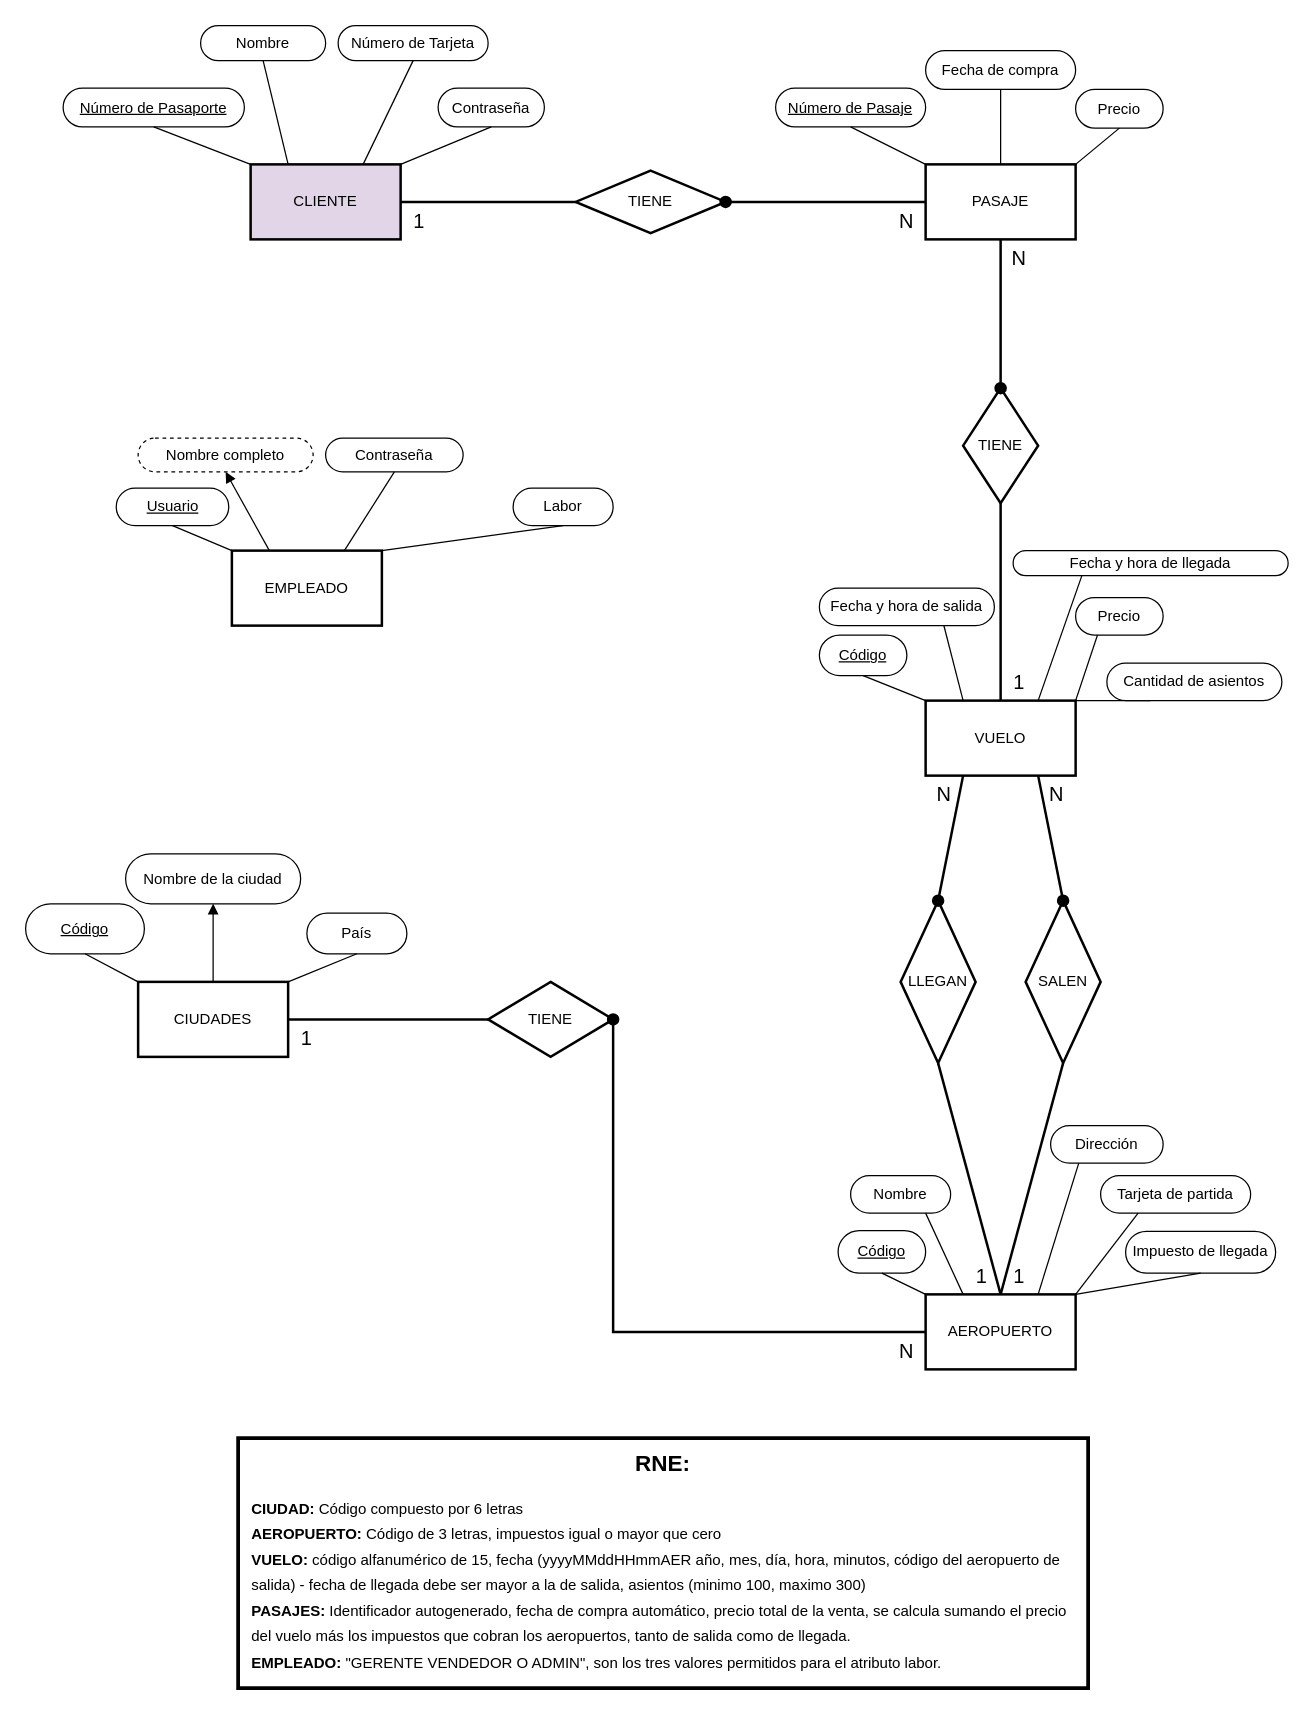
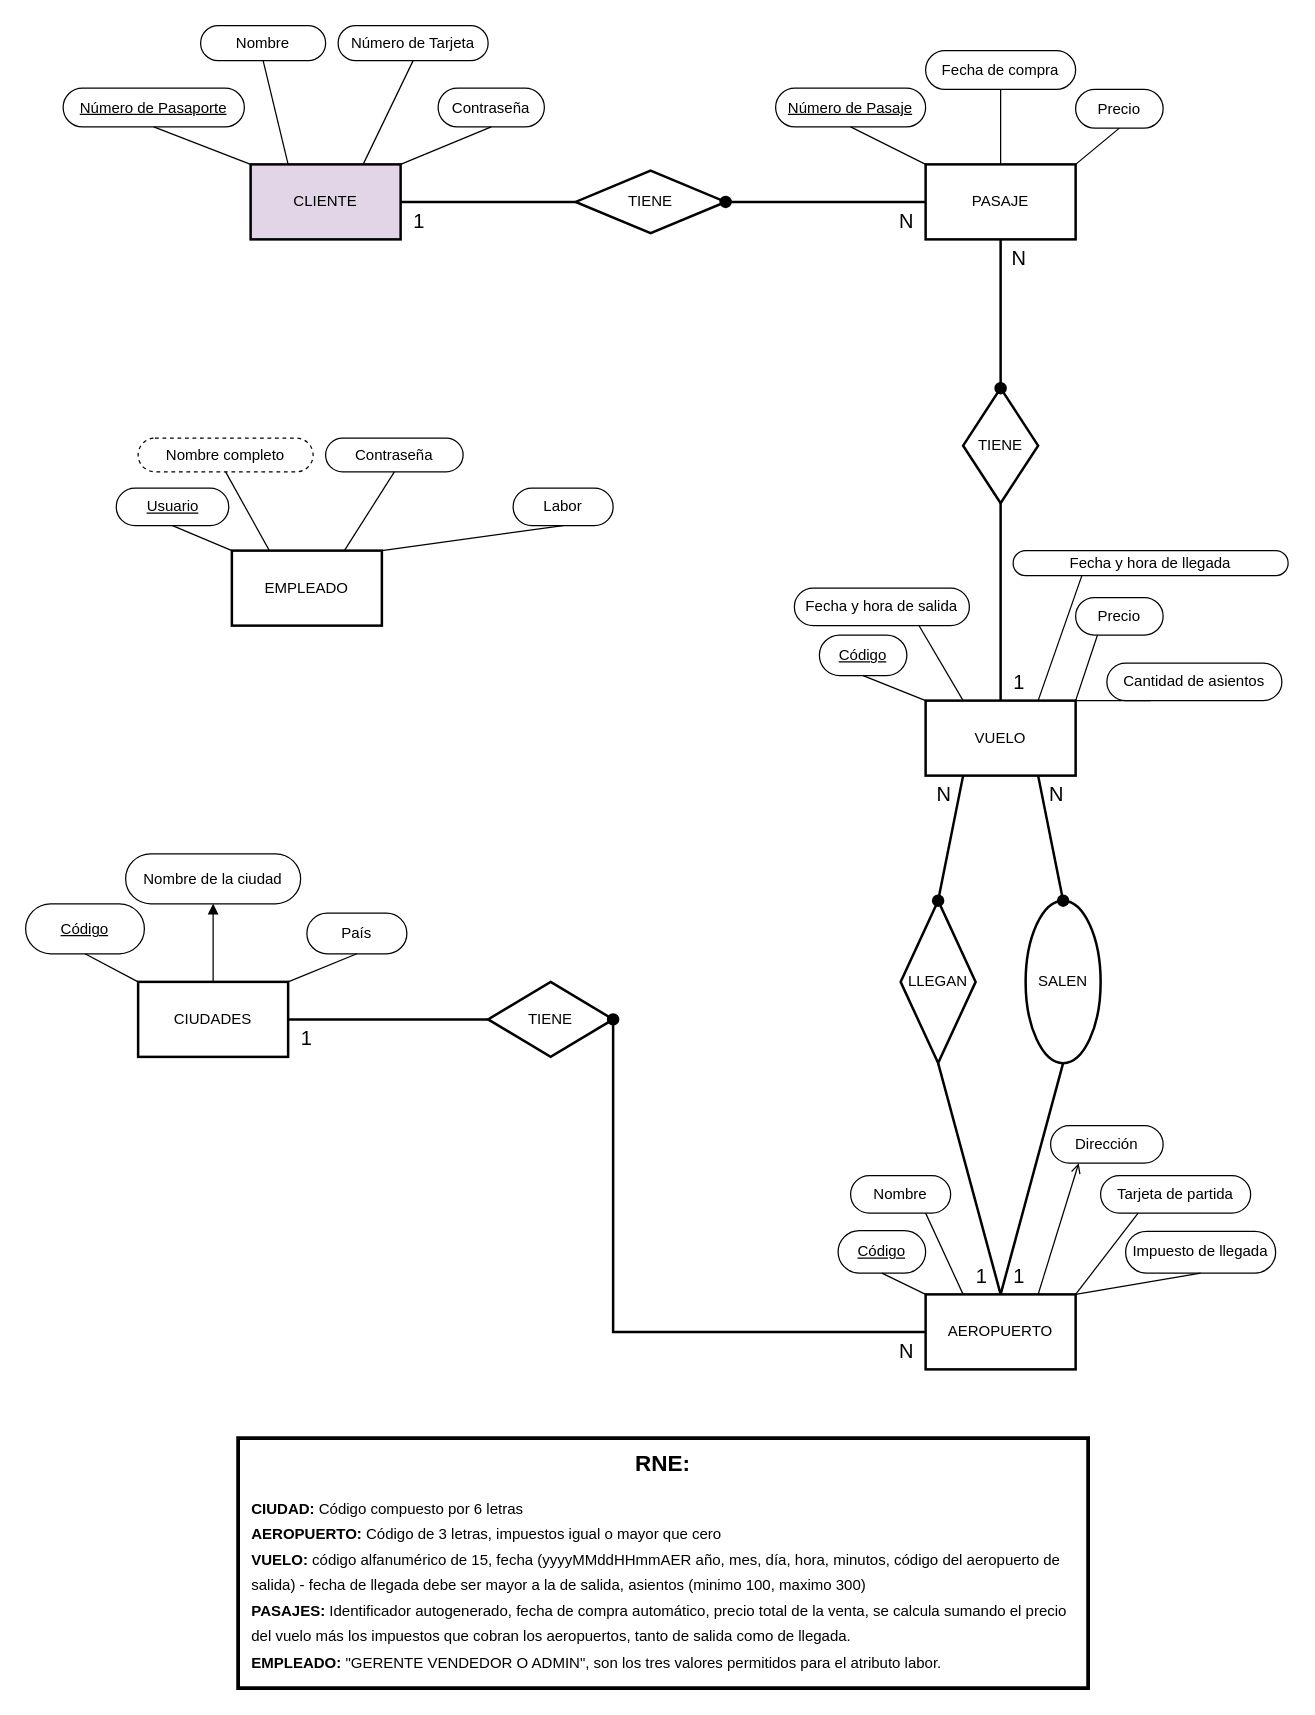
(231, 482) -> (229, 477)
(907, 607) -> (882, 607)
(1063, 982) -> (1063, 982)
(1078, 1167) -> (1077, 1168)
